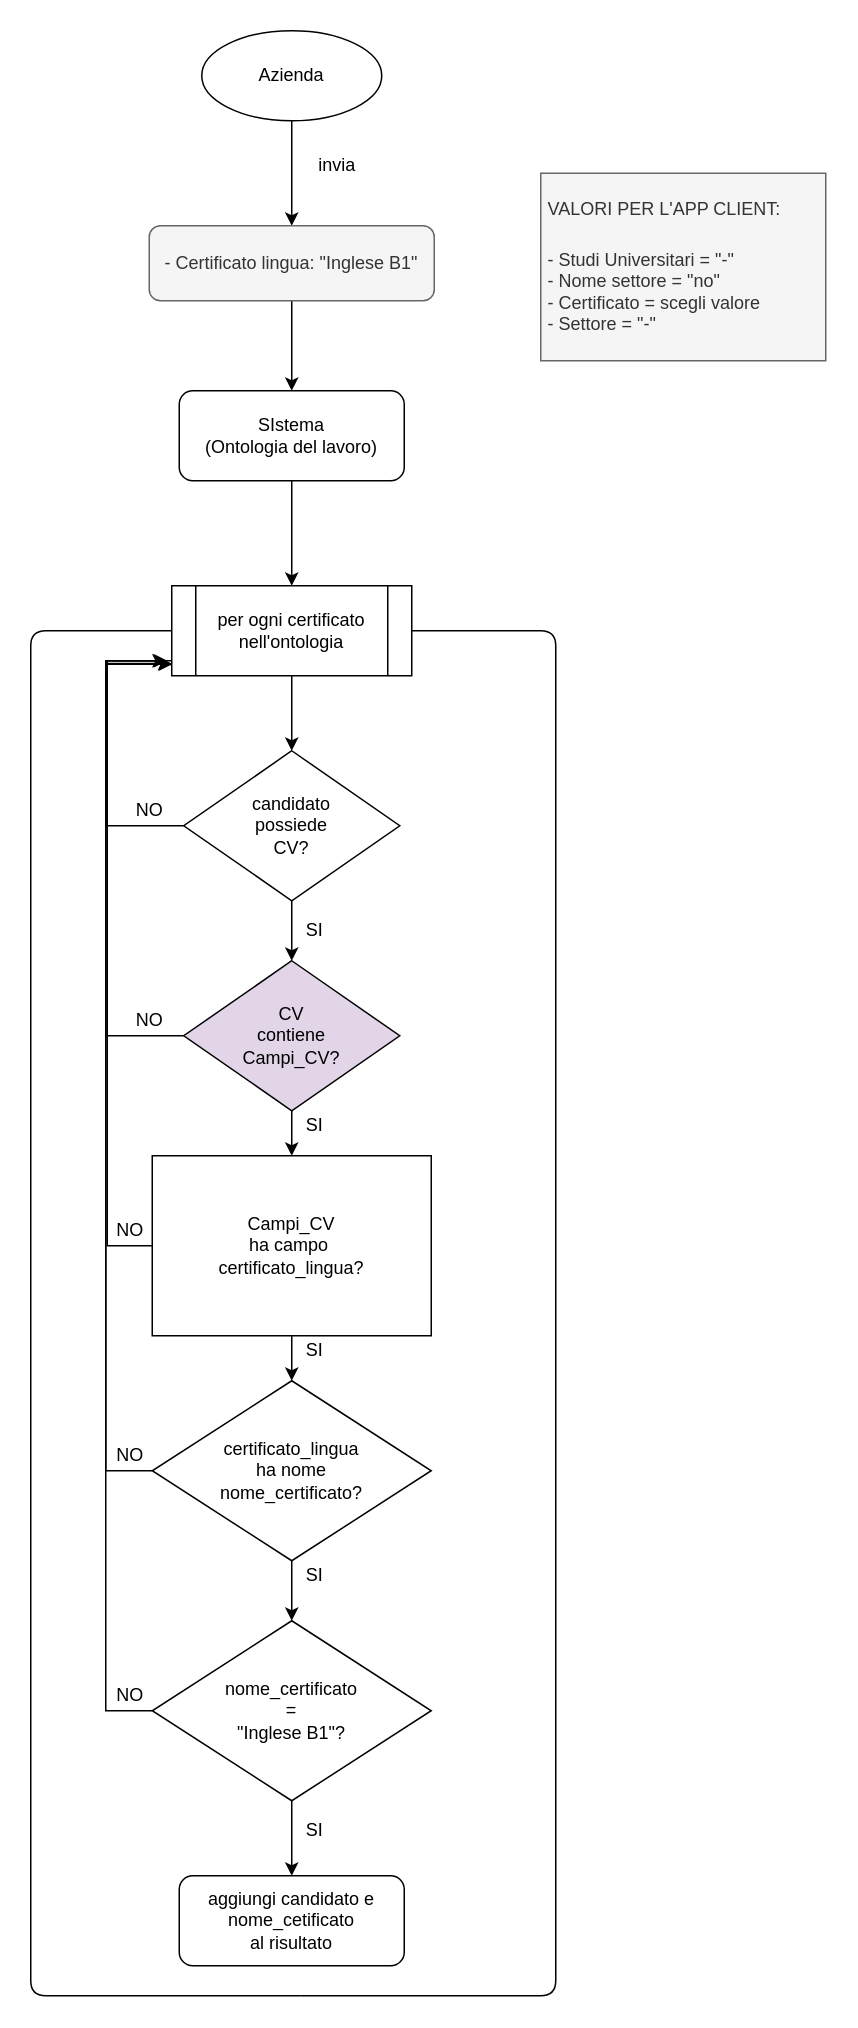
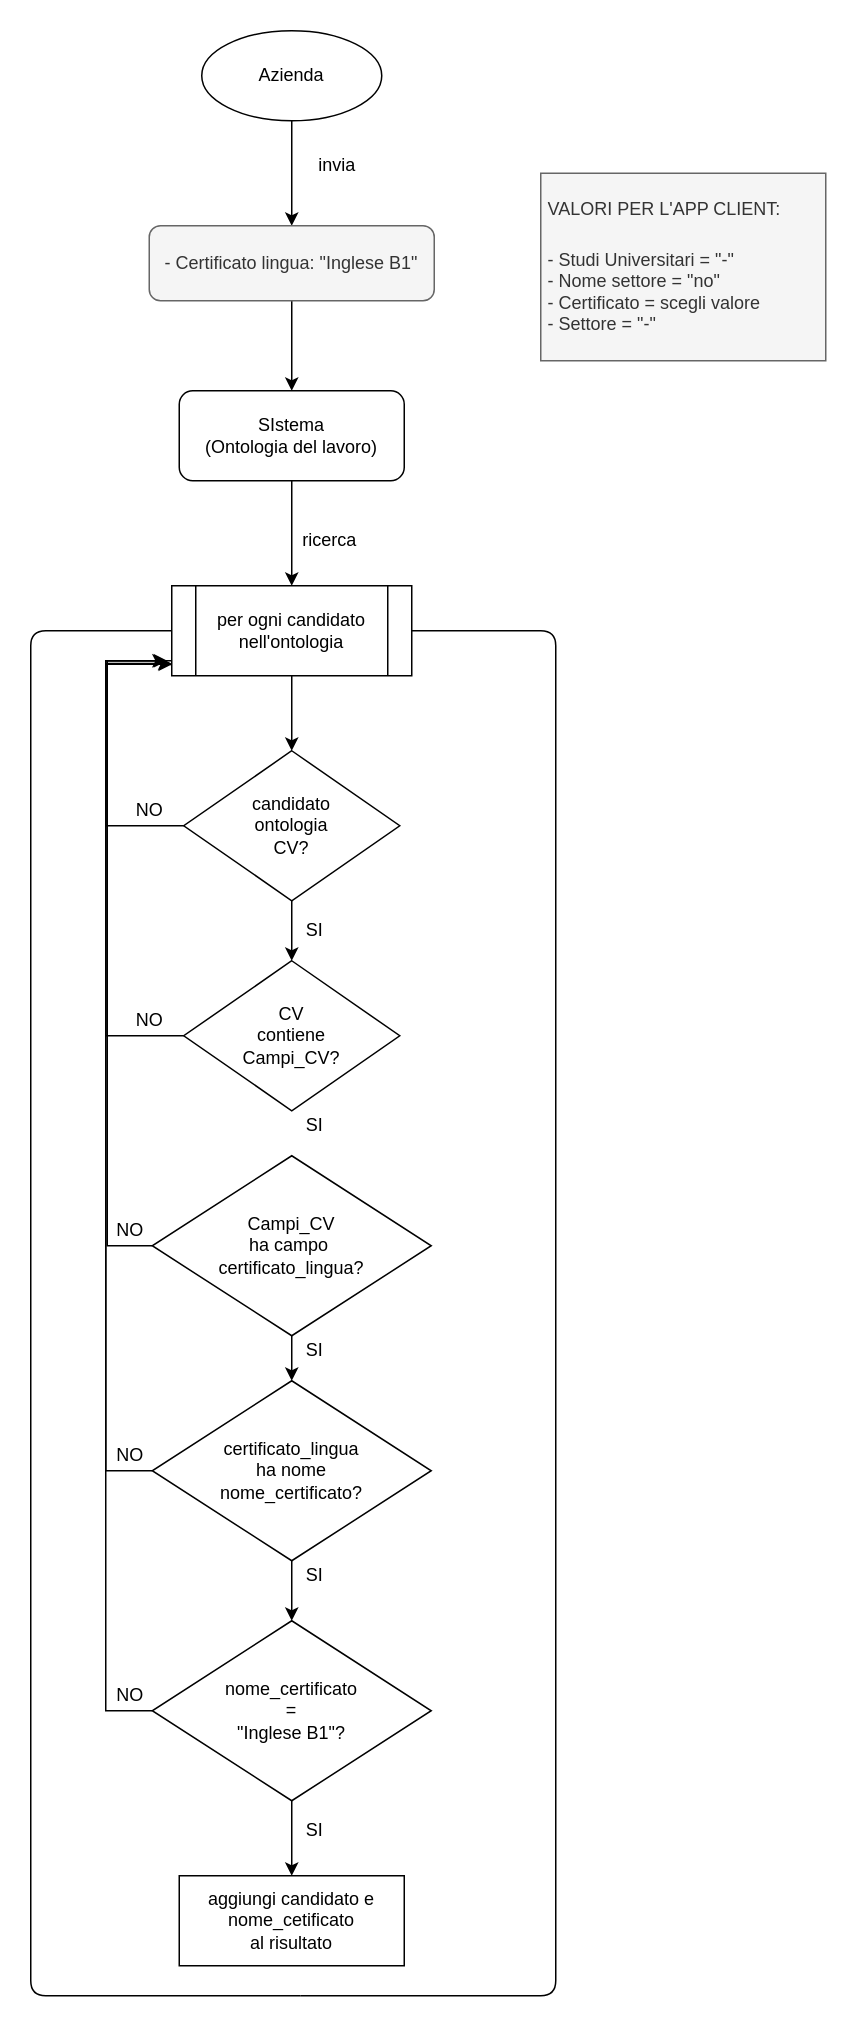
none -> (329, 541)
(292, 631) -> (292, 631)
(292, 826) -> (292, 826)
(292, 1036) -> (292, 1036)
(292, 1139) -> none
(292, 1246) -> (292, 1246)
(292, 1921) -> (292, 1921)
